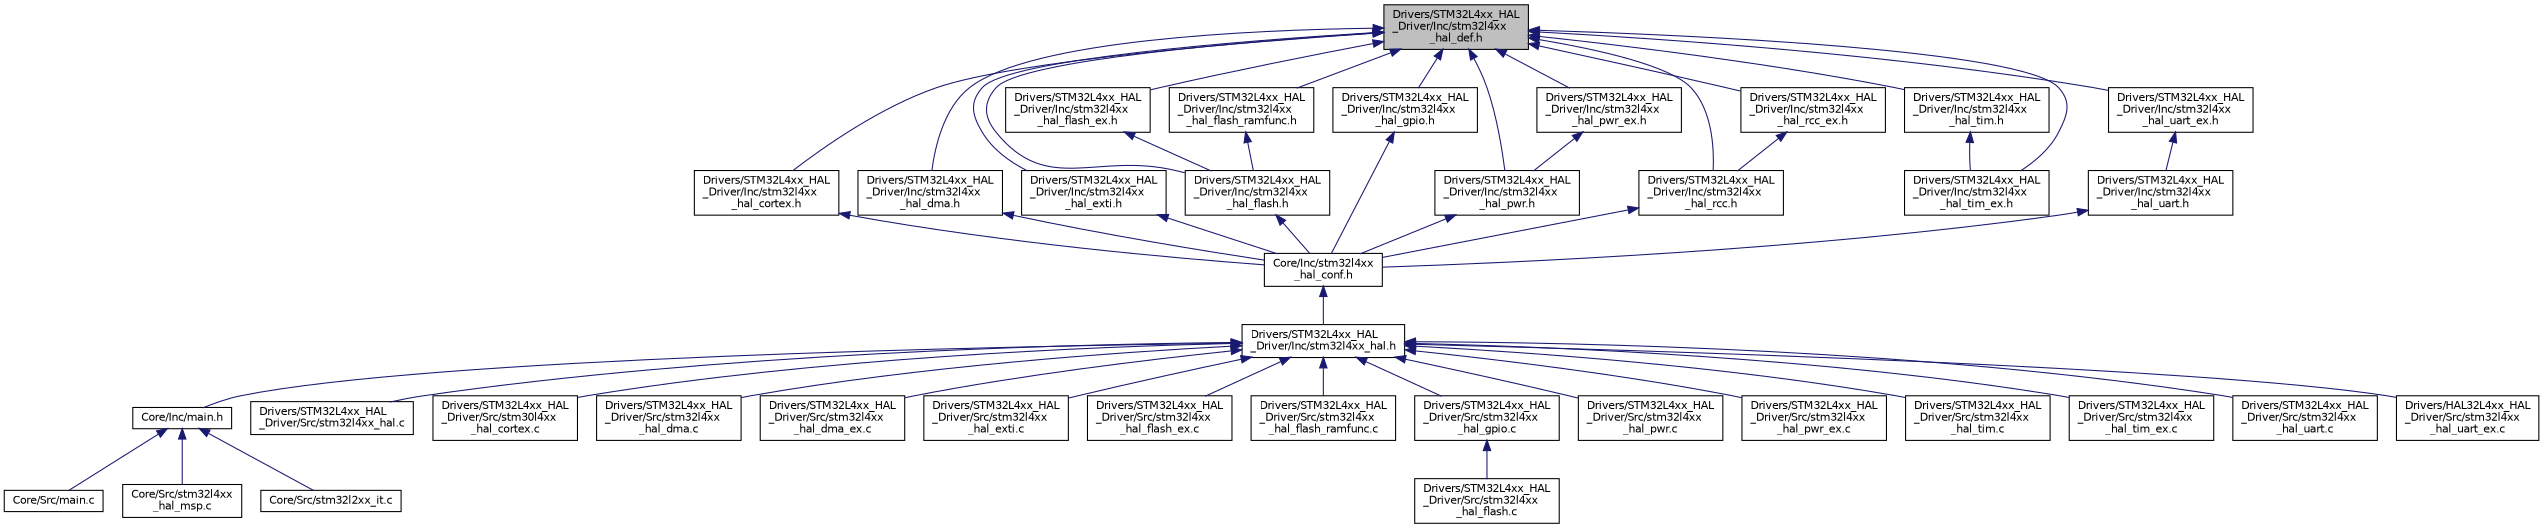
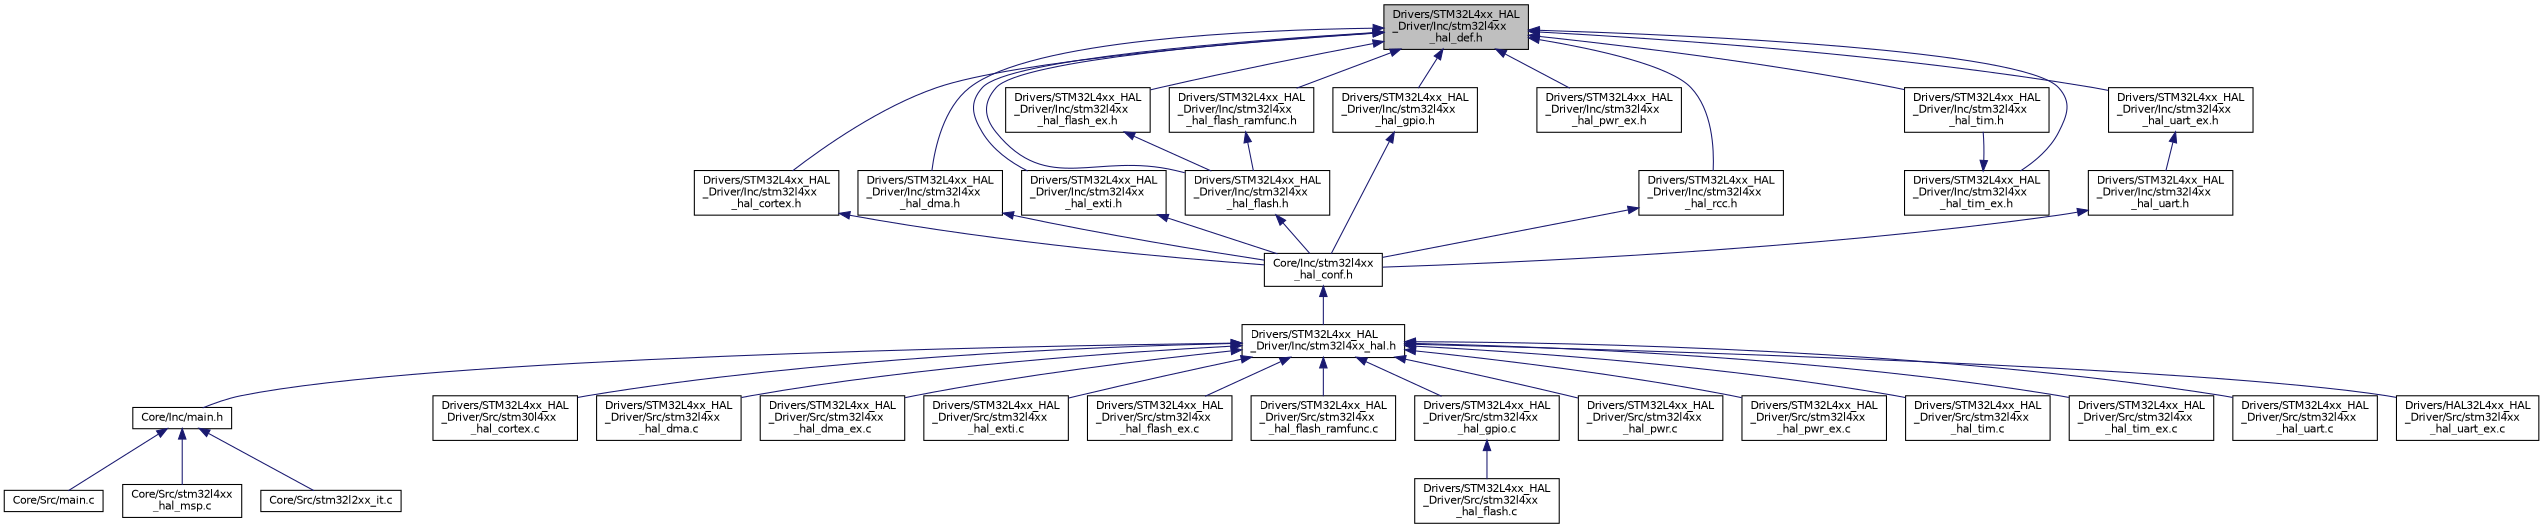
(1813, 110) -> none
(1970, 157) -> (1984, 146)
(1507, 193) -> none
(332, 418) -> none
